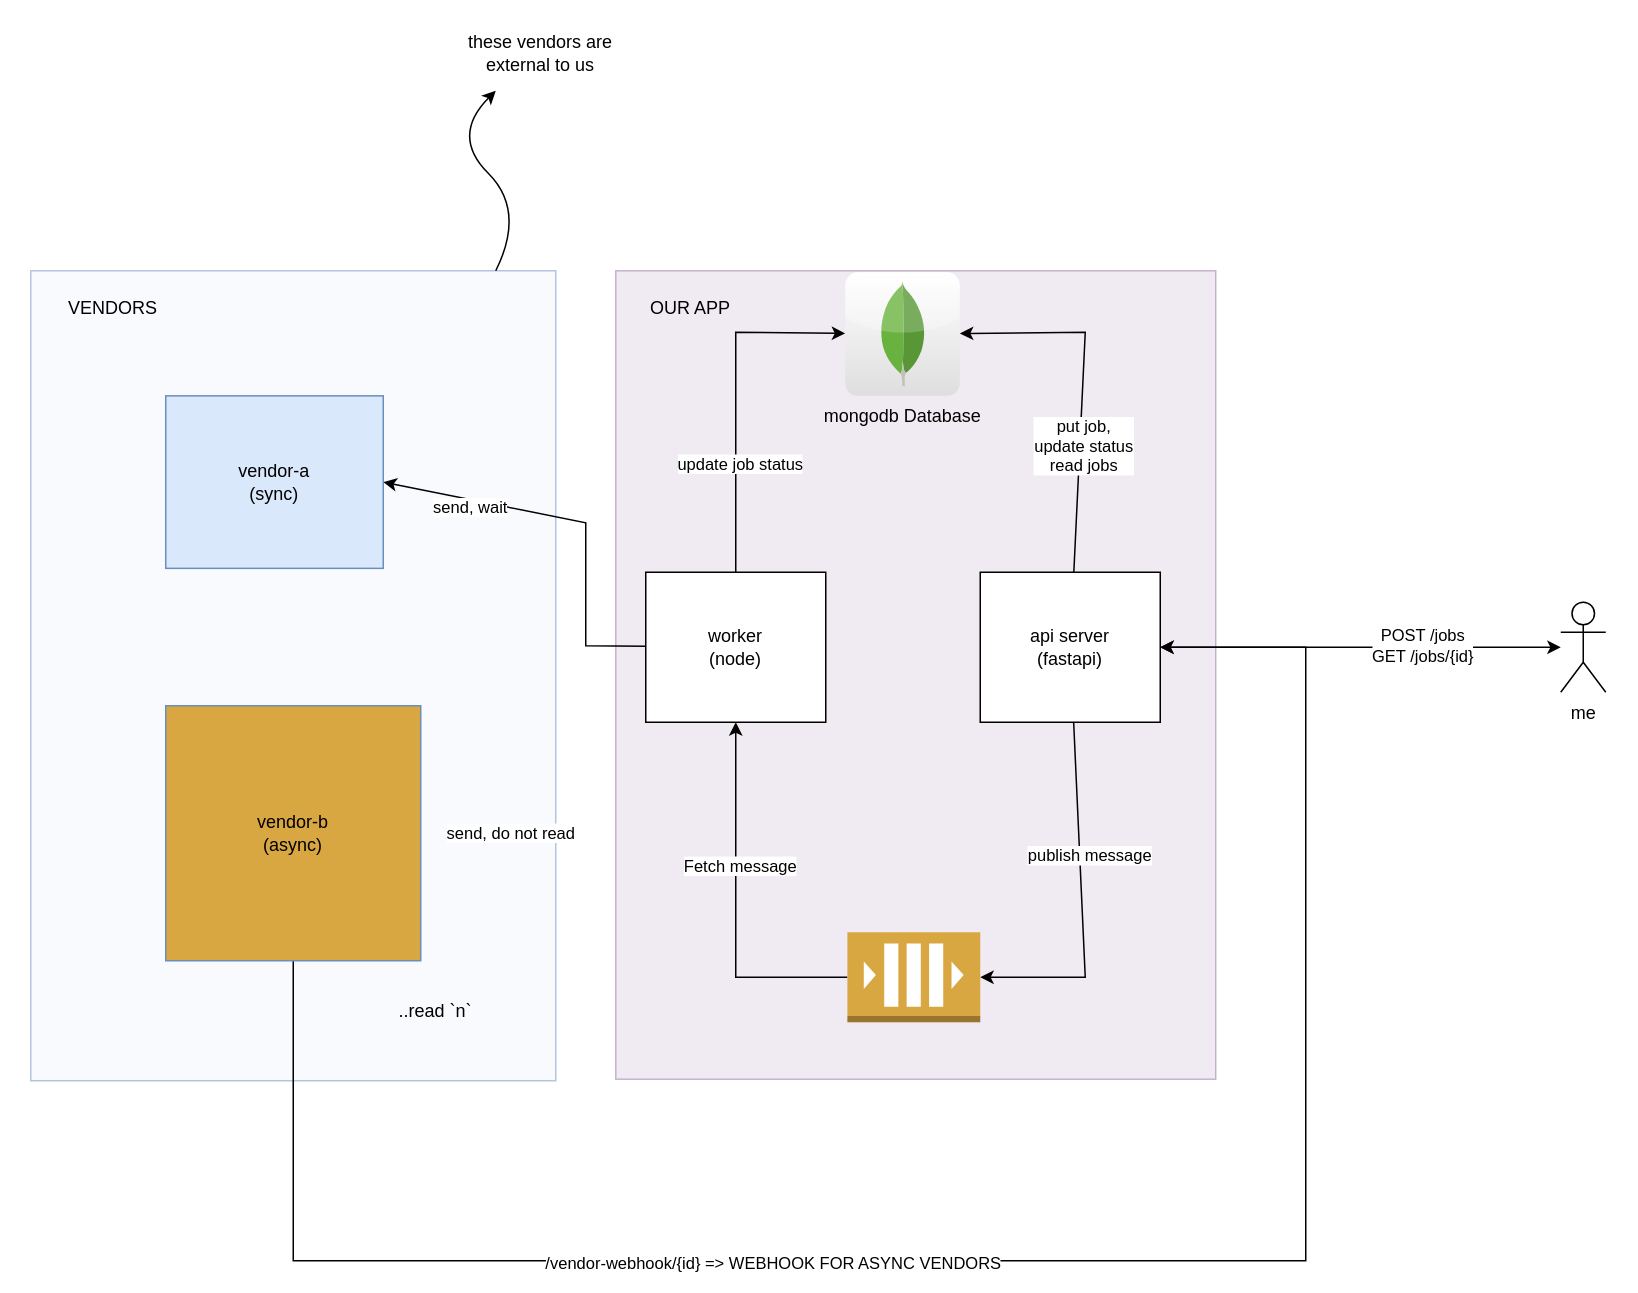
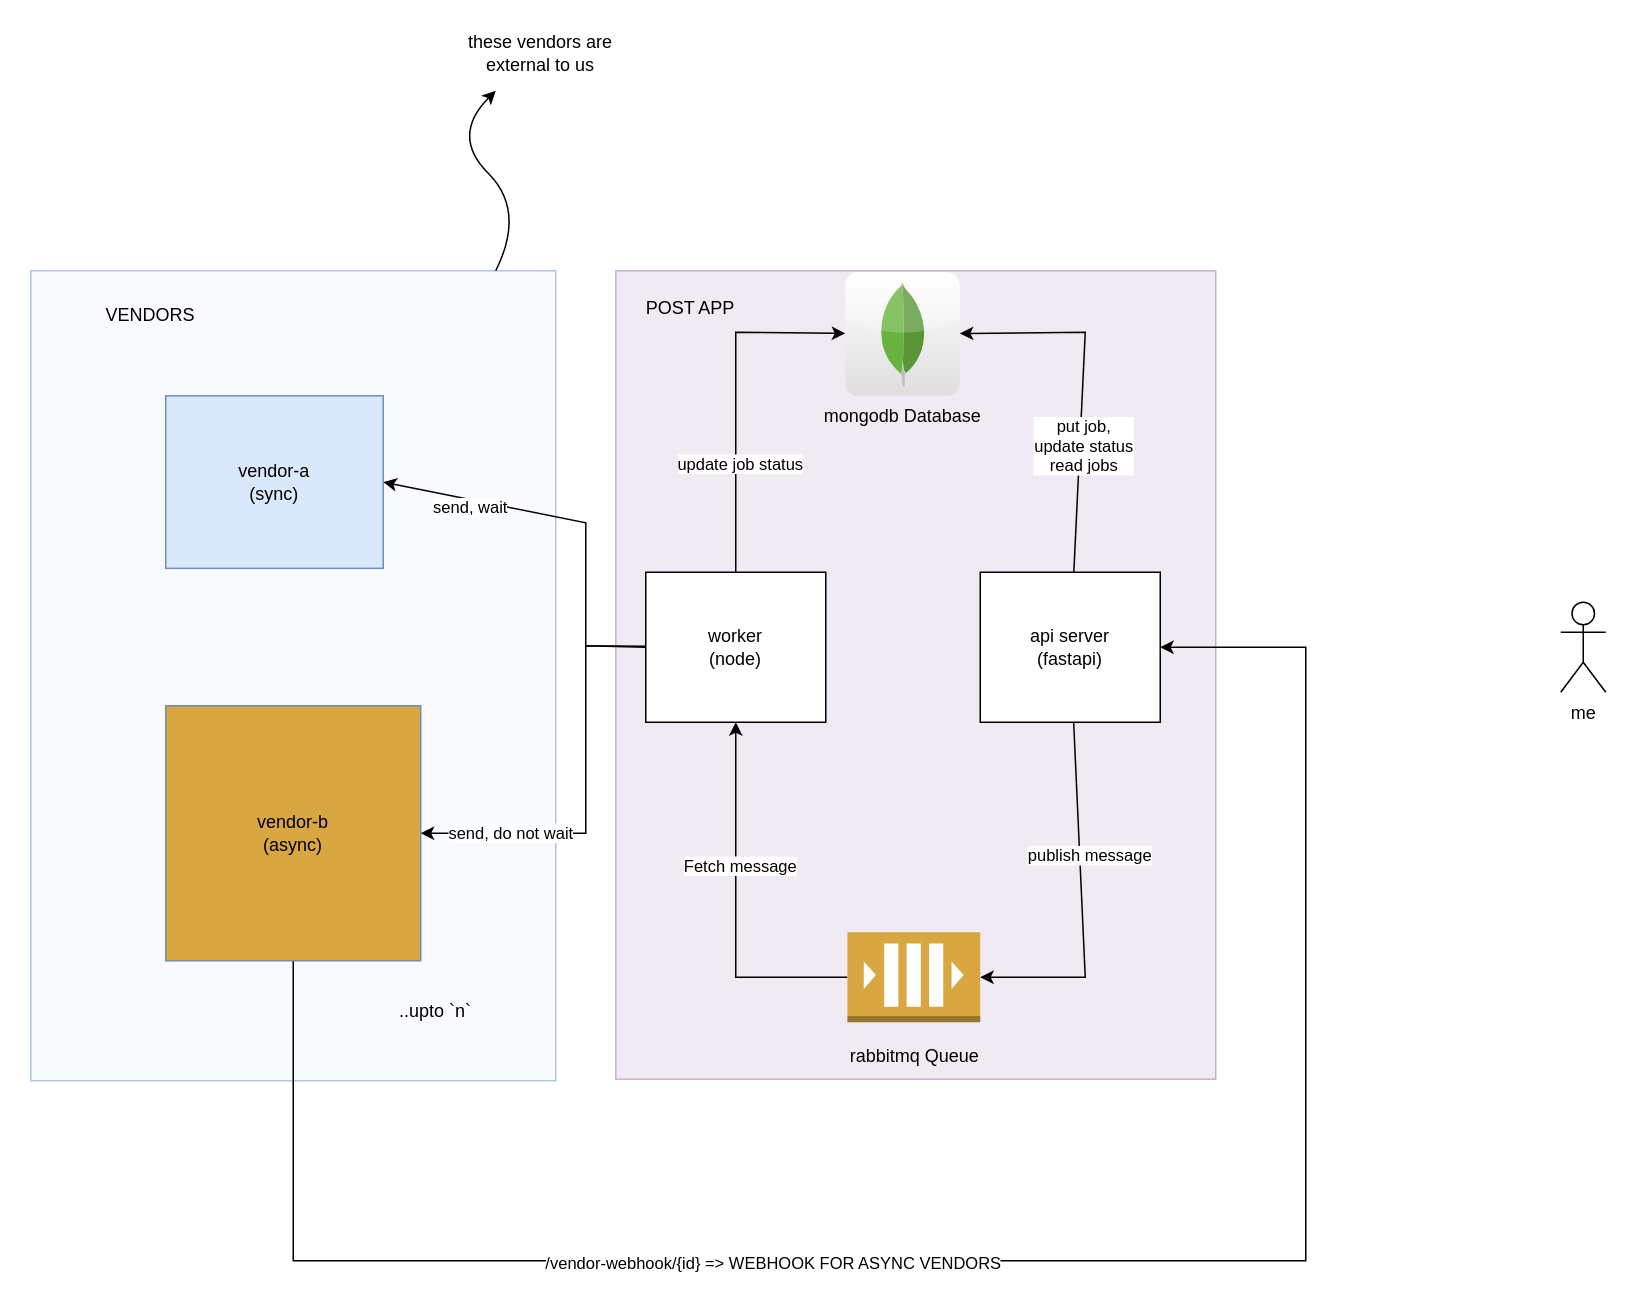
(113, 308) -> (151, 316)
(691, 308) -> (691, 308)
(1511, 647) -> none
none -> (586, 817)
(512, 833) -> (512, 833)
(436, 1012) -> (436, 1012)
none -> (914, 1057)
